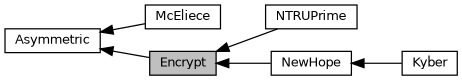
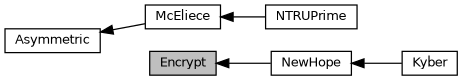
(253, 38) -> (249, 17)
(131, 54) -> none
